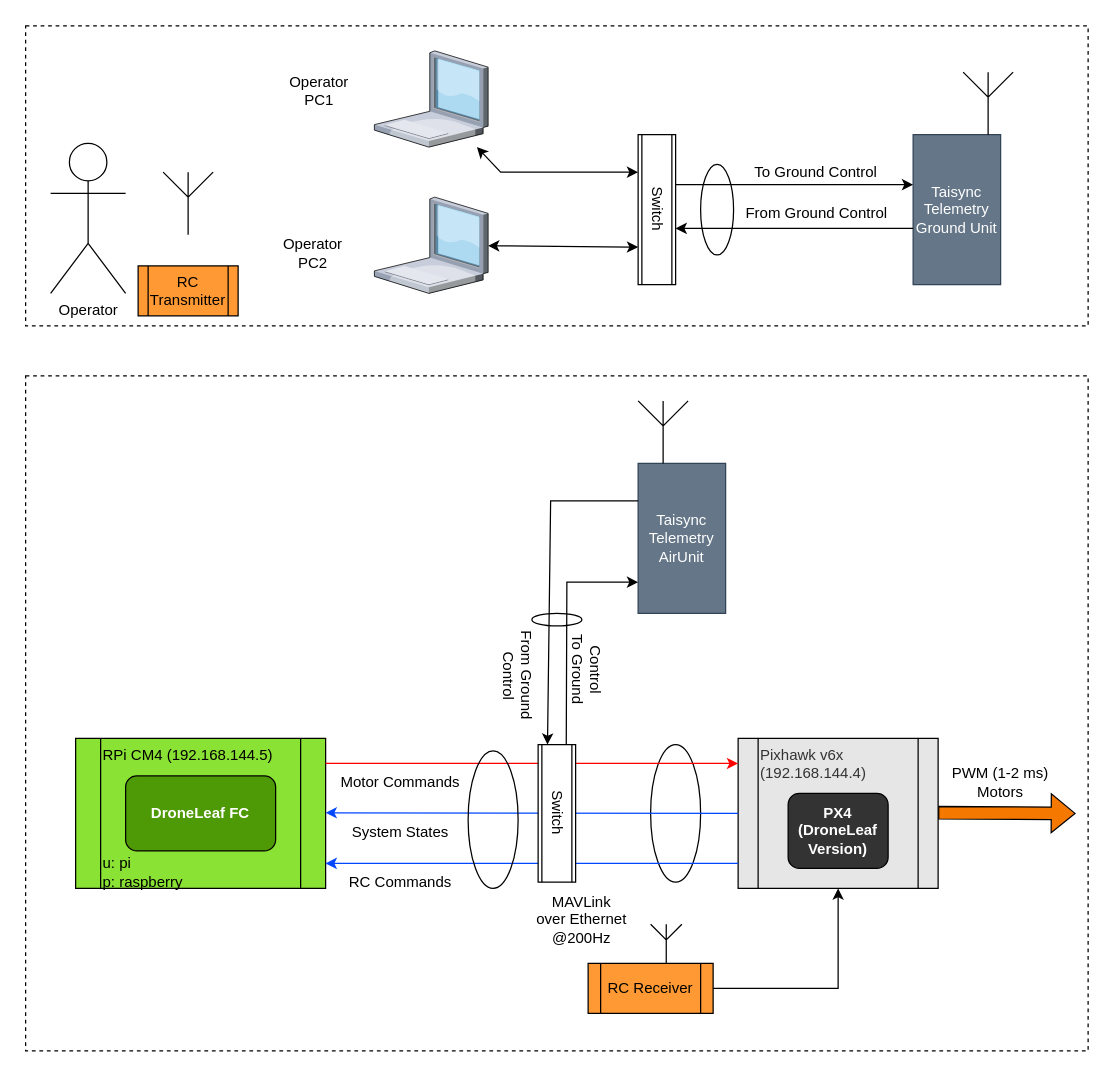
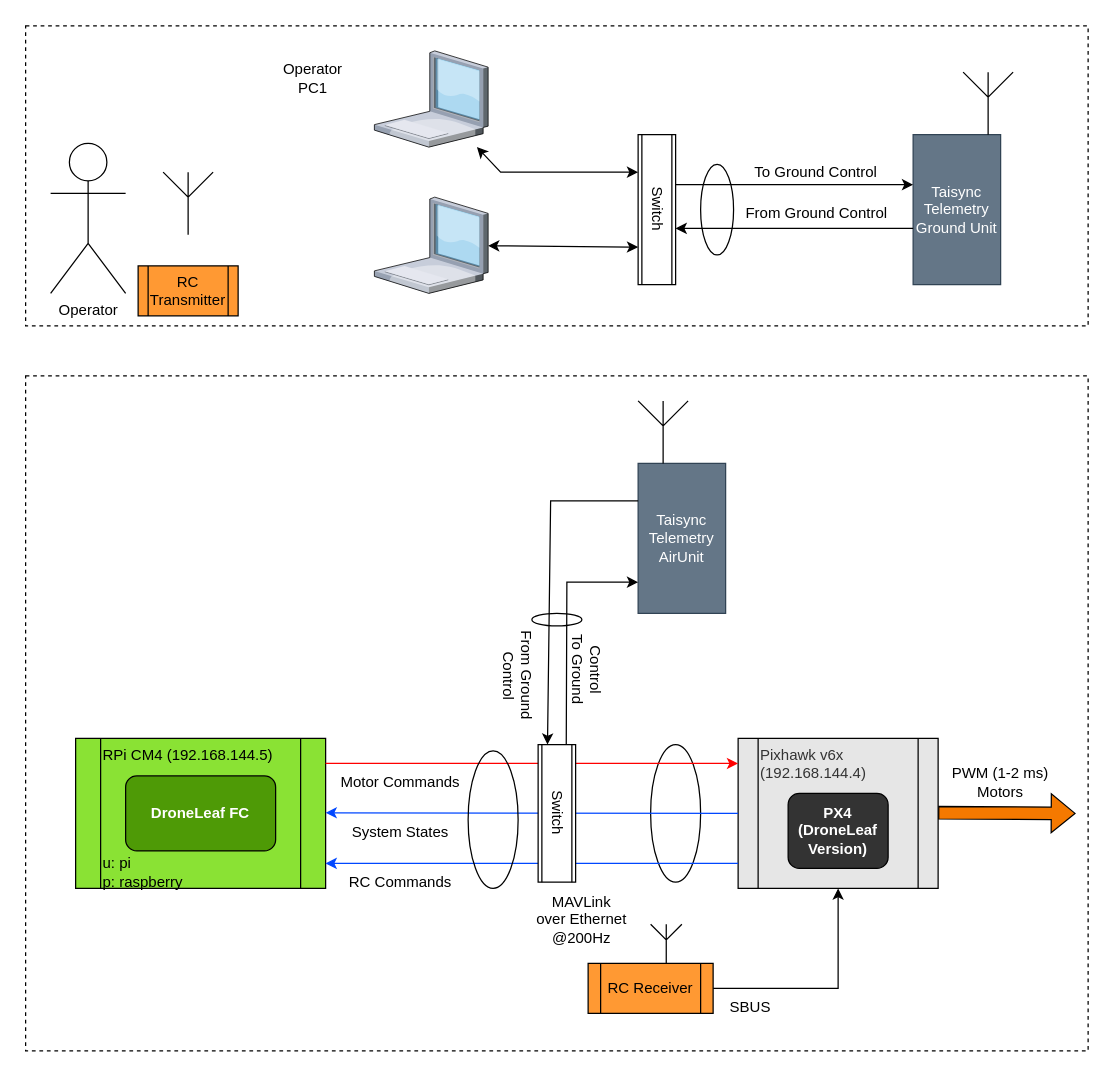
(319, 91) -> (313, 78)
(313, 253) -> none
none -> (751, 1007)
